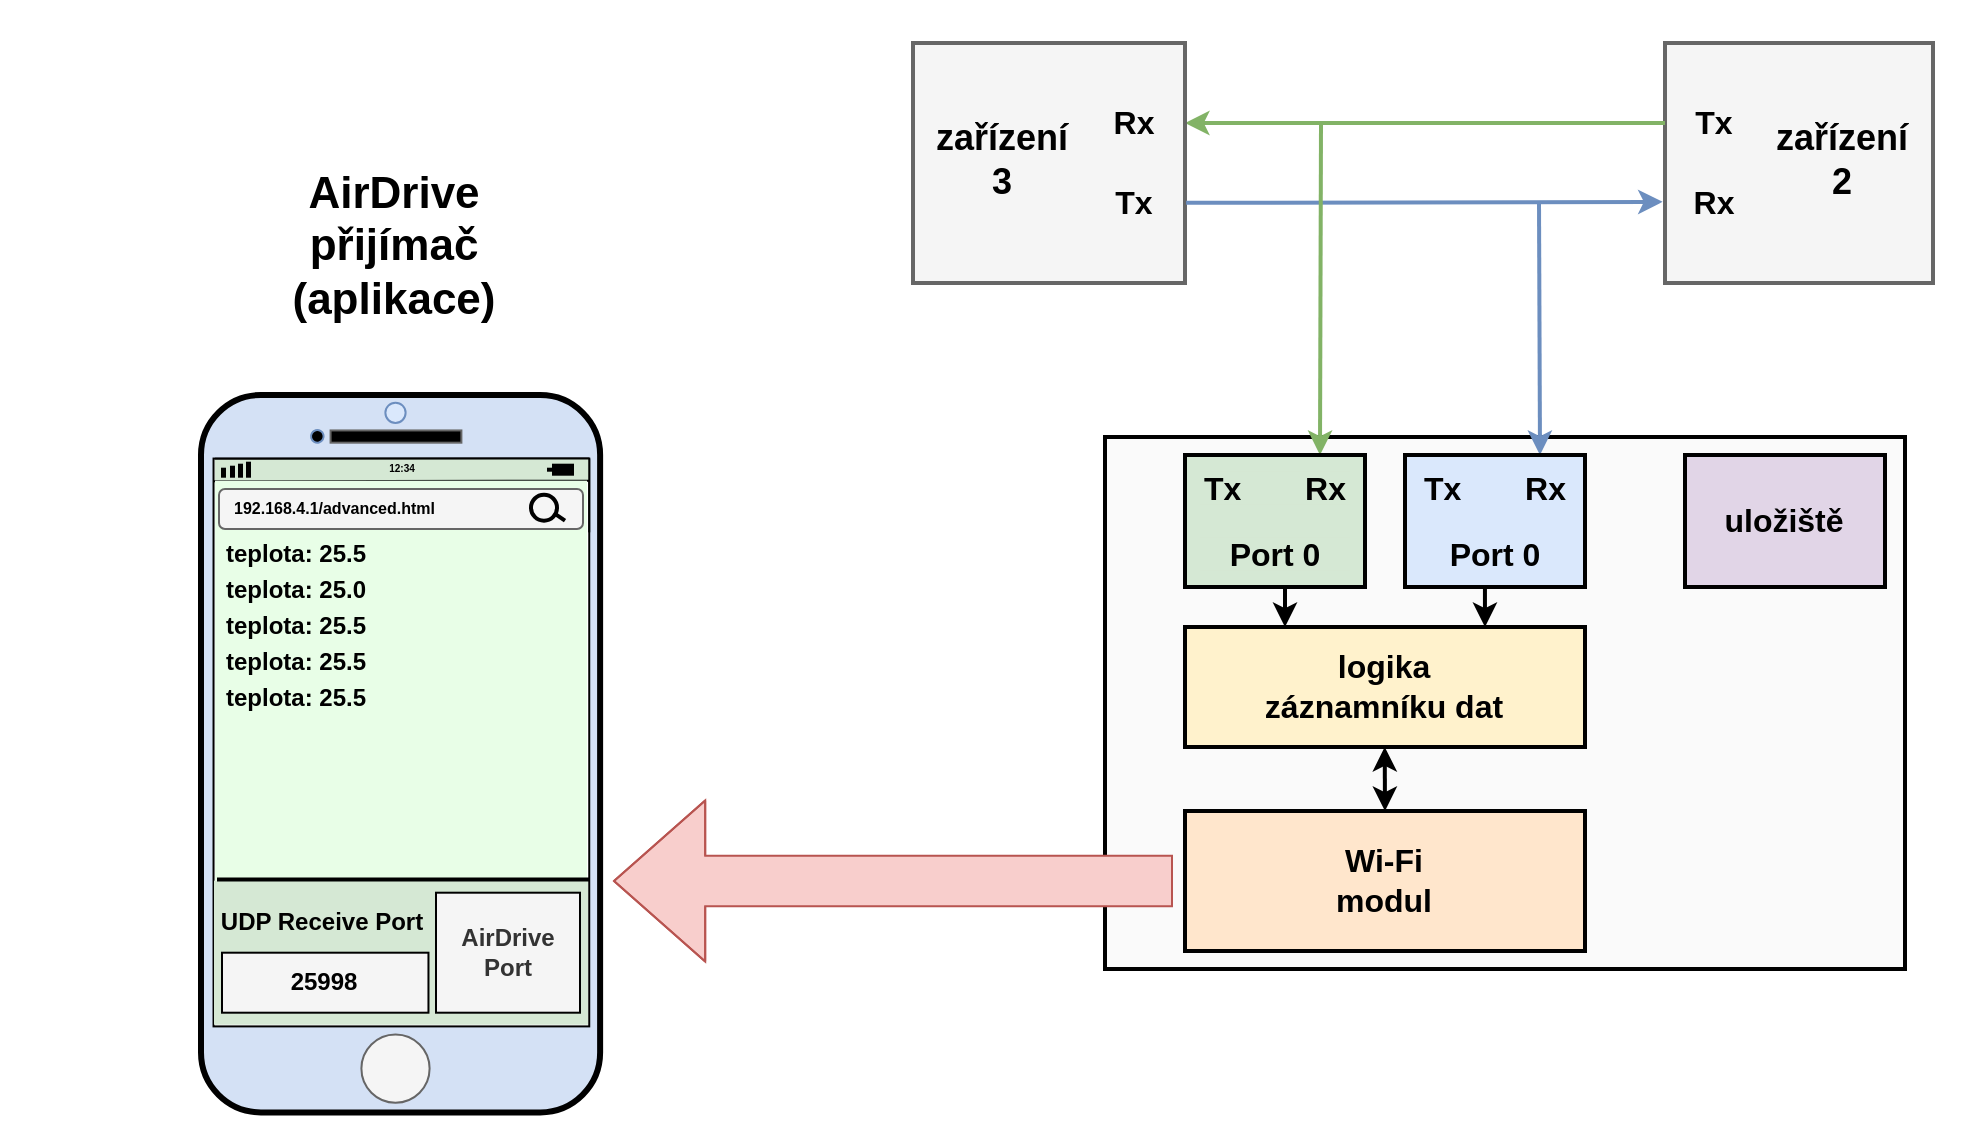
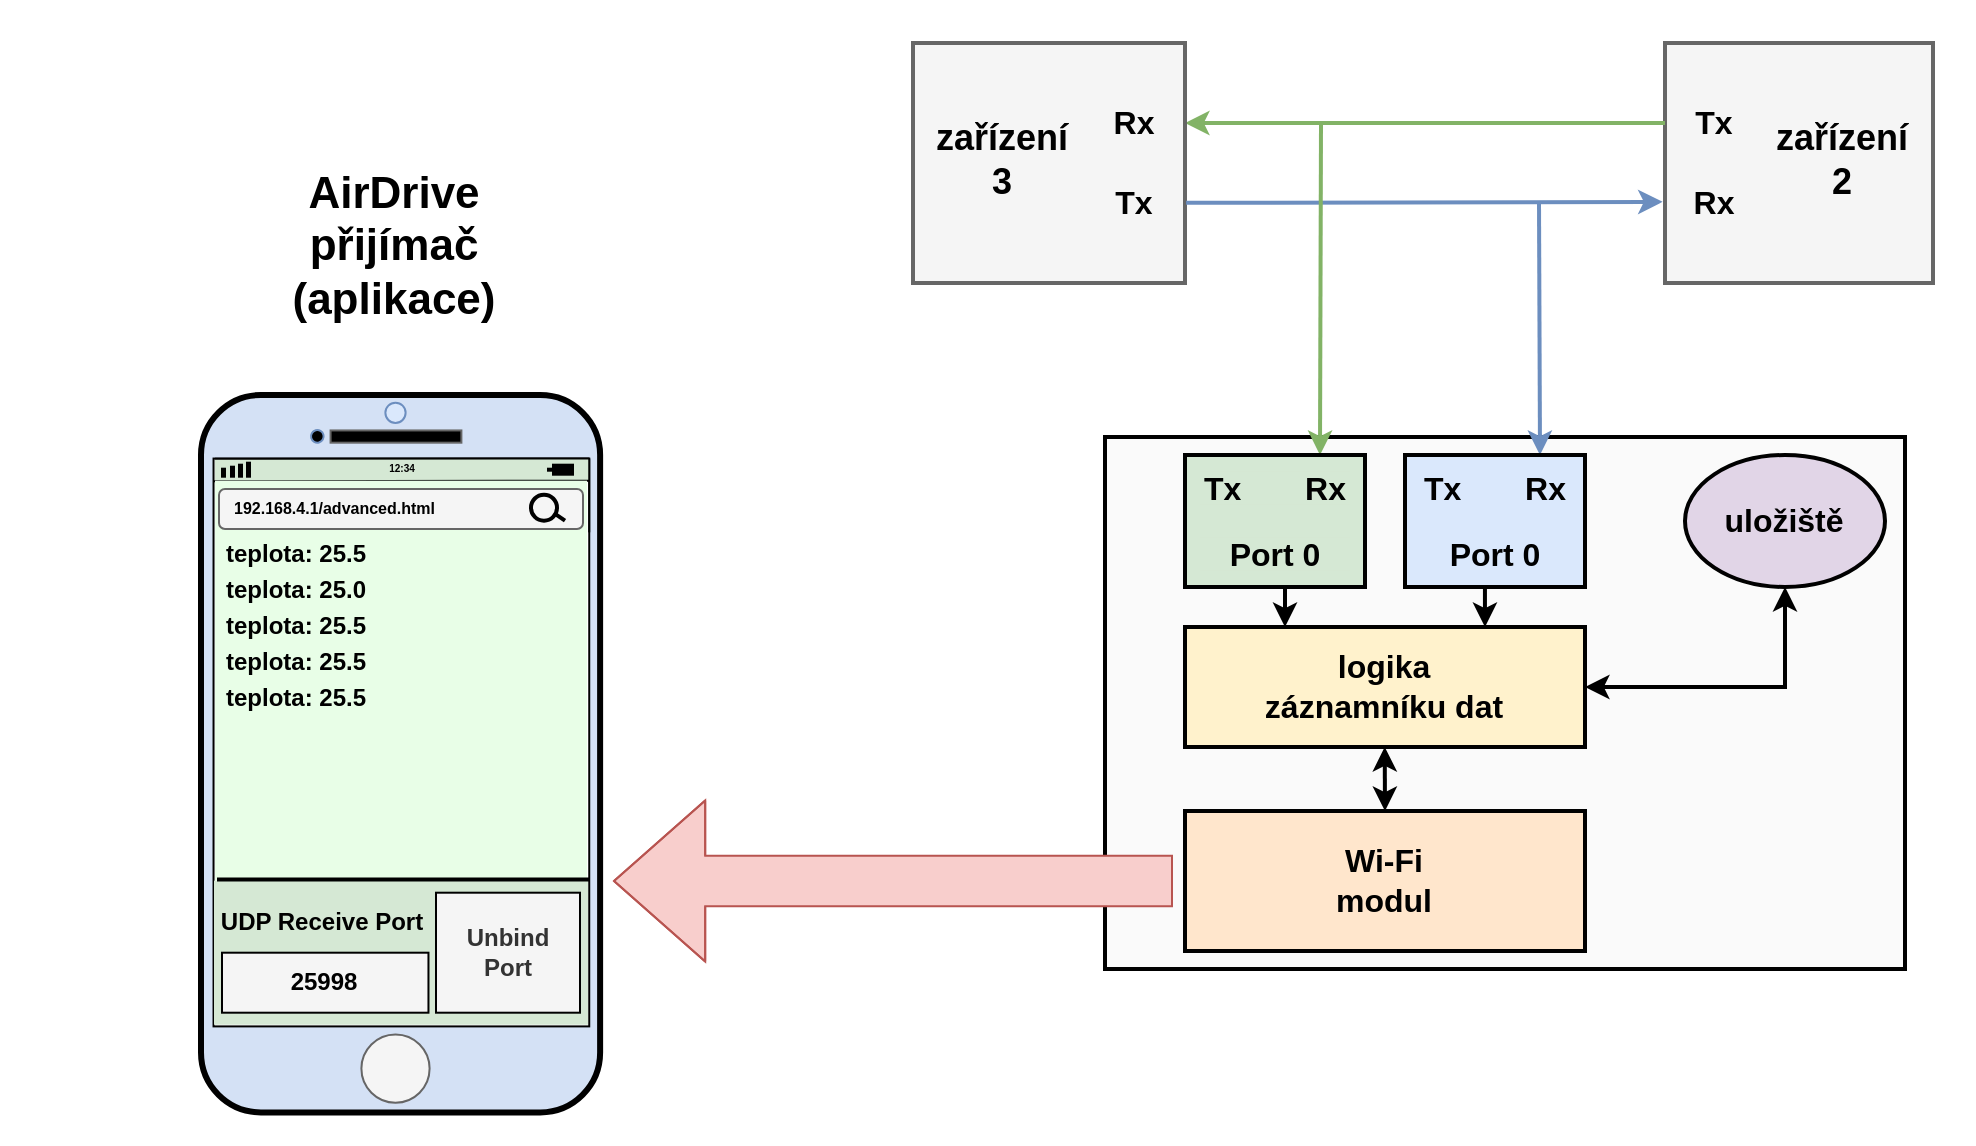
(1785, 521) -> (1785, 521)
none -> (1735, 687)
(509, 953) -> (509, 953)
